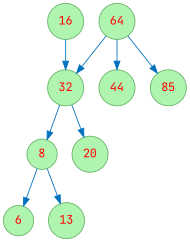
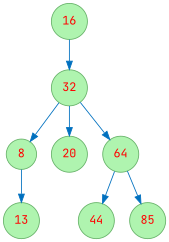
(94, 51) -> (92, 118)
(19, 221) -> none
